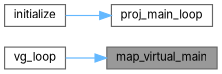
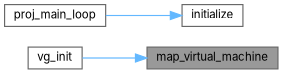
(82, 16) -> (138, 16)
(35, 58) -> (55, 58)
(162, 58) -> (212, 58)
